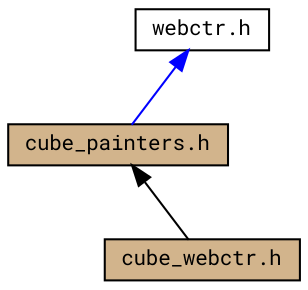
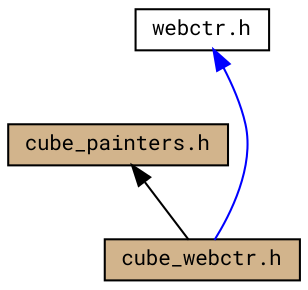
(154, 96) -> (247, 155)
